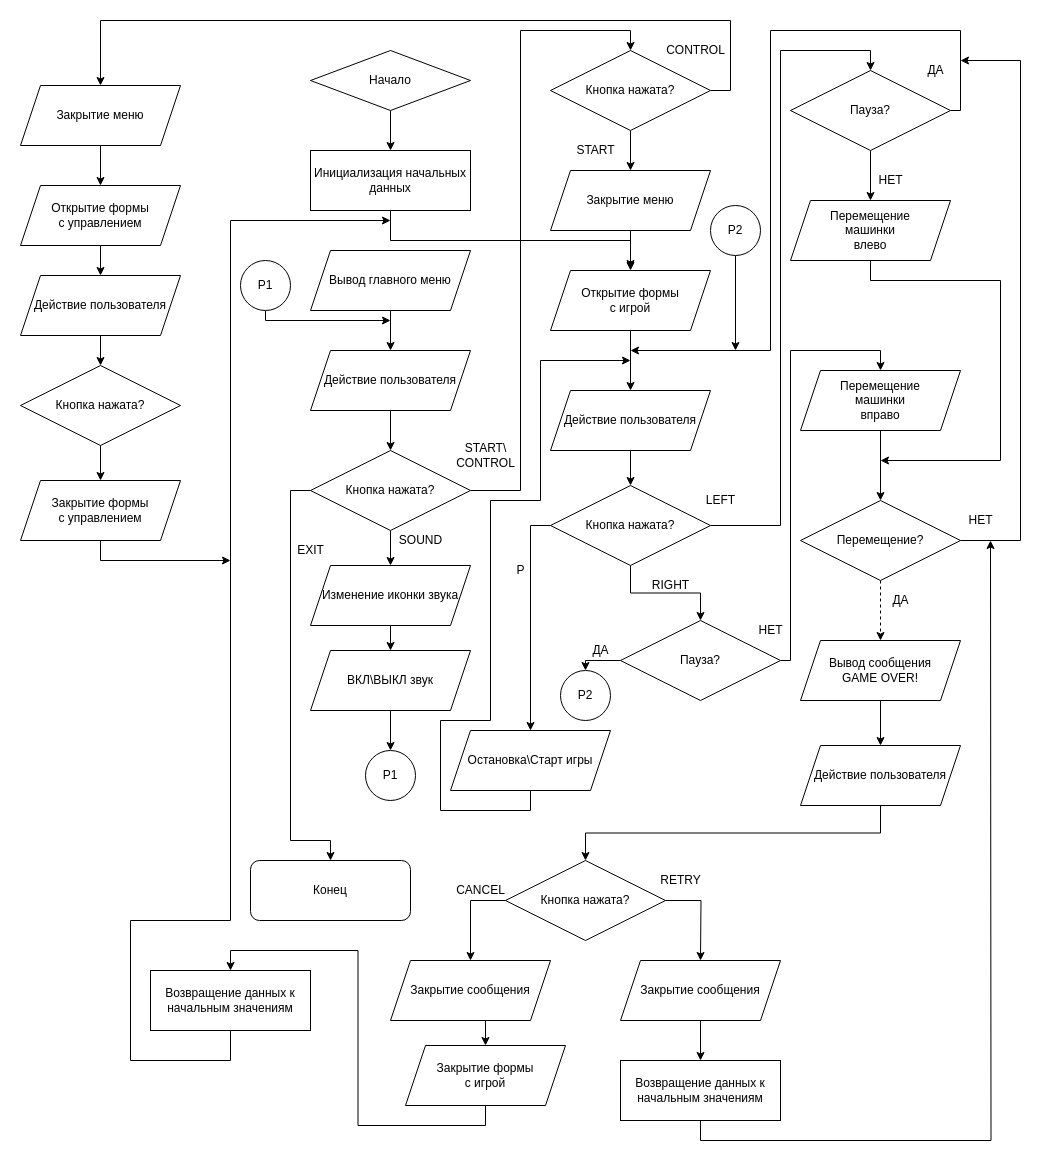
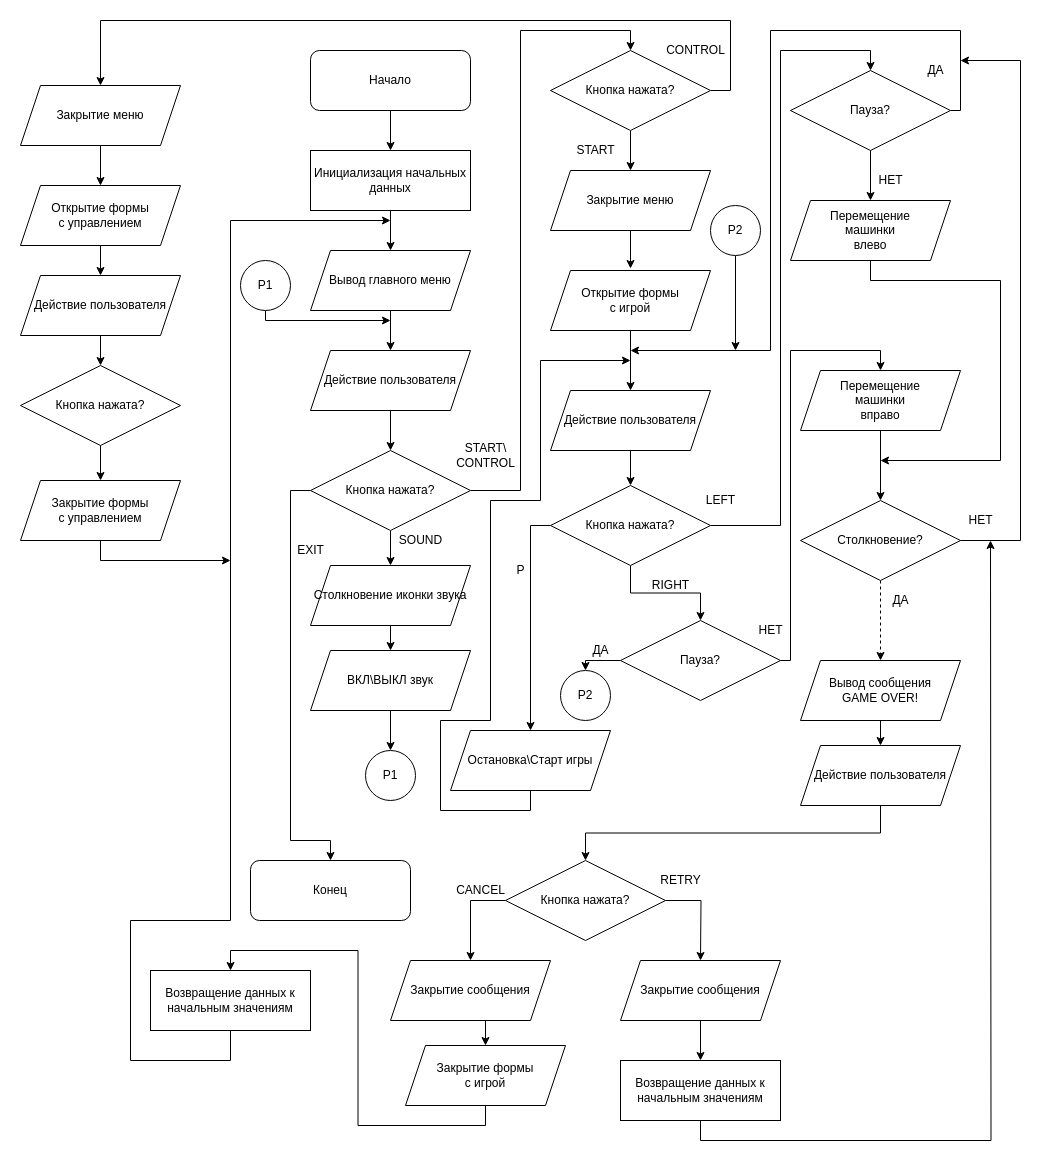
(391, 81) -> (391, 81)
(508, 241) -> (391, 241)
(881, 541) -> (881, 541)
(391, 596) -> (391, 596)
(881, 671) -> (881, 691)
